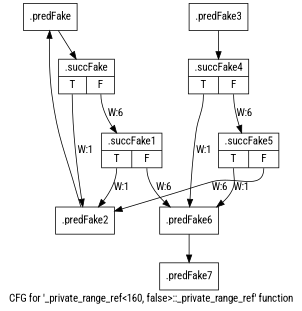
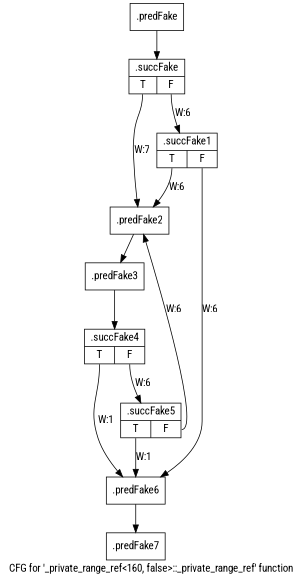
(57, 124) -> (129, 245)
(85, 150) -> (142, 150)
(122, 187) -> (177, 187)
